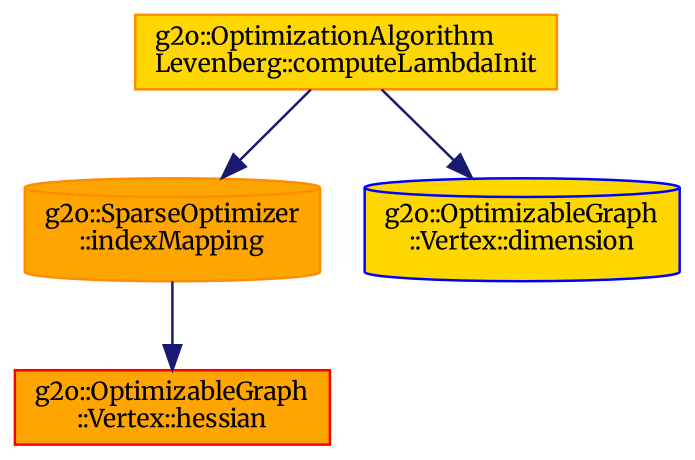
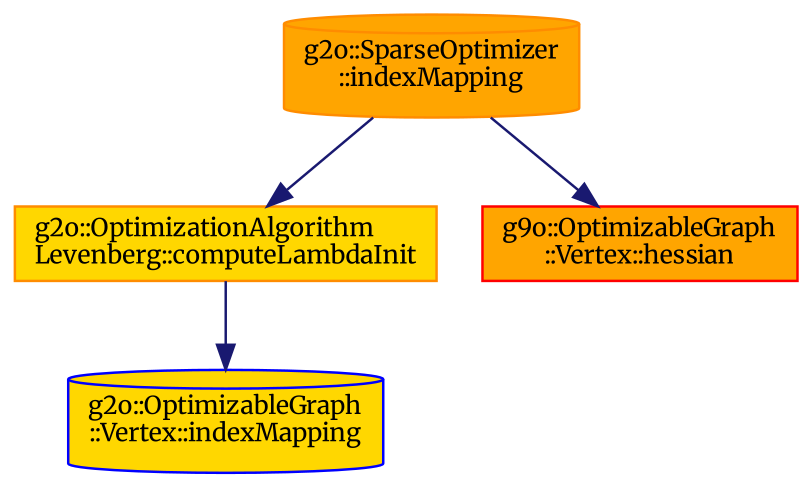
(275, 125) -> (330, 154)
(522, 230) -> (226, 421)
(172, 407) -> (640, 244)
